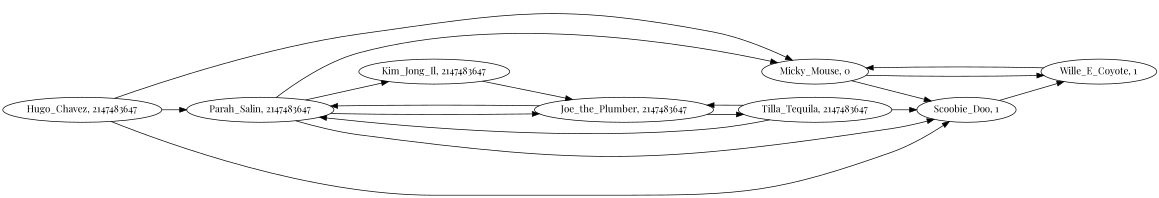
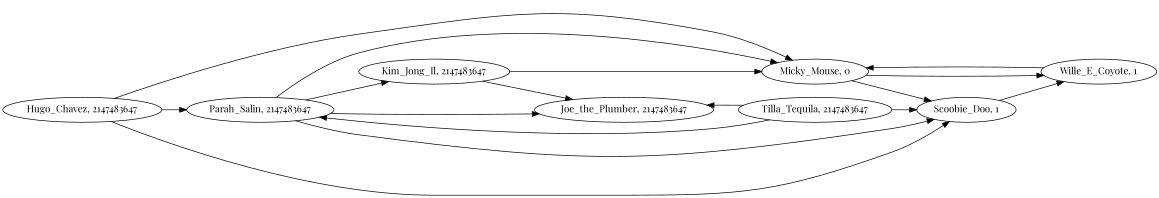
none -> (632, 72)
(438, 105) -> none
(722, 114) -> none
